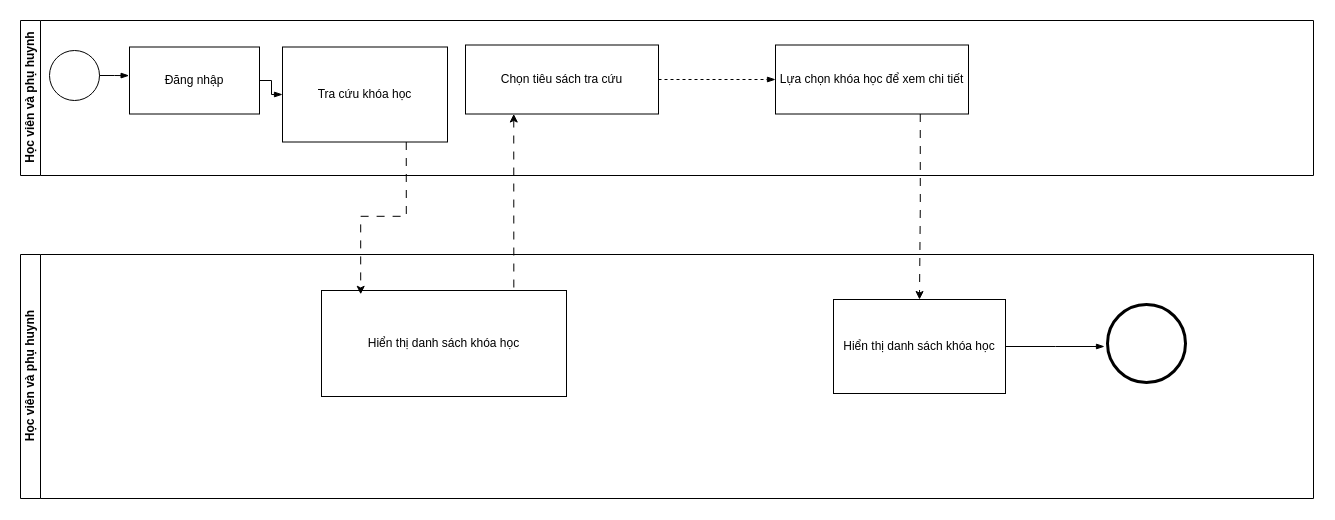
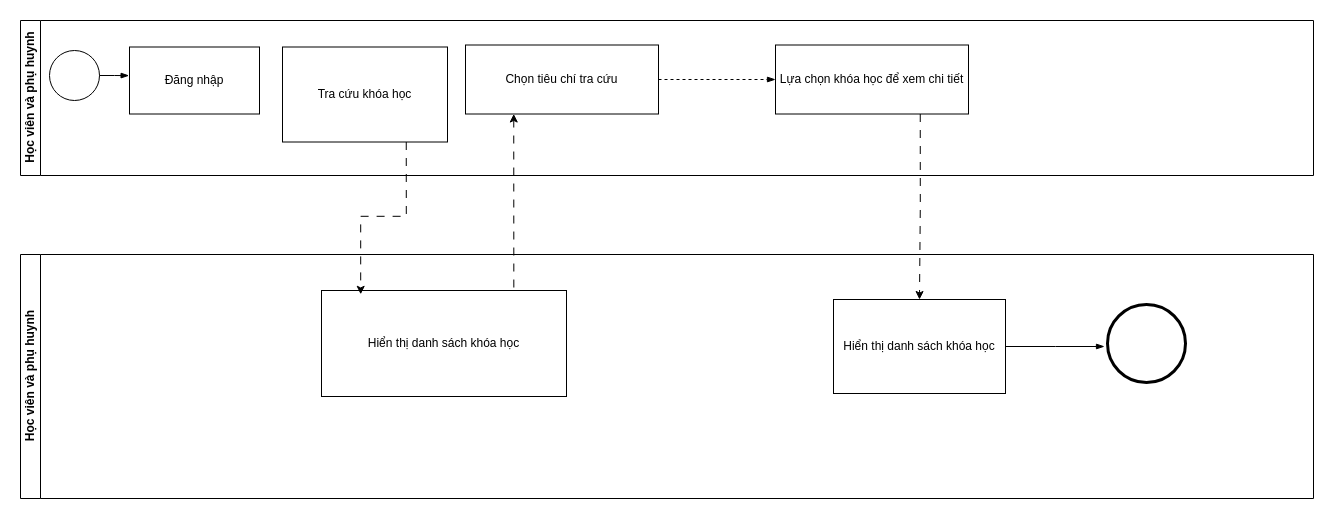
(562, 80) -> (562, 80)
(272, 83) -> none
